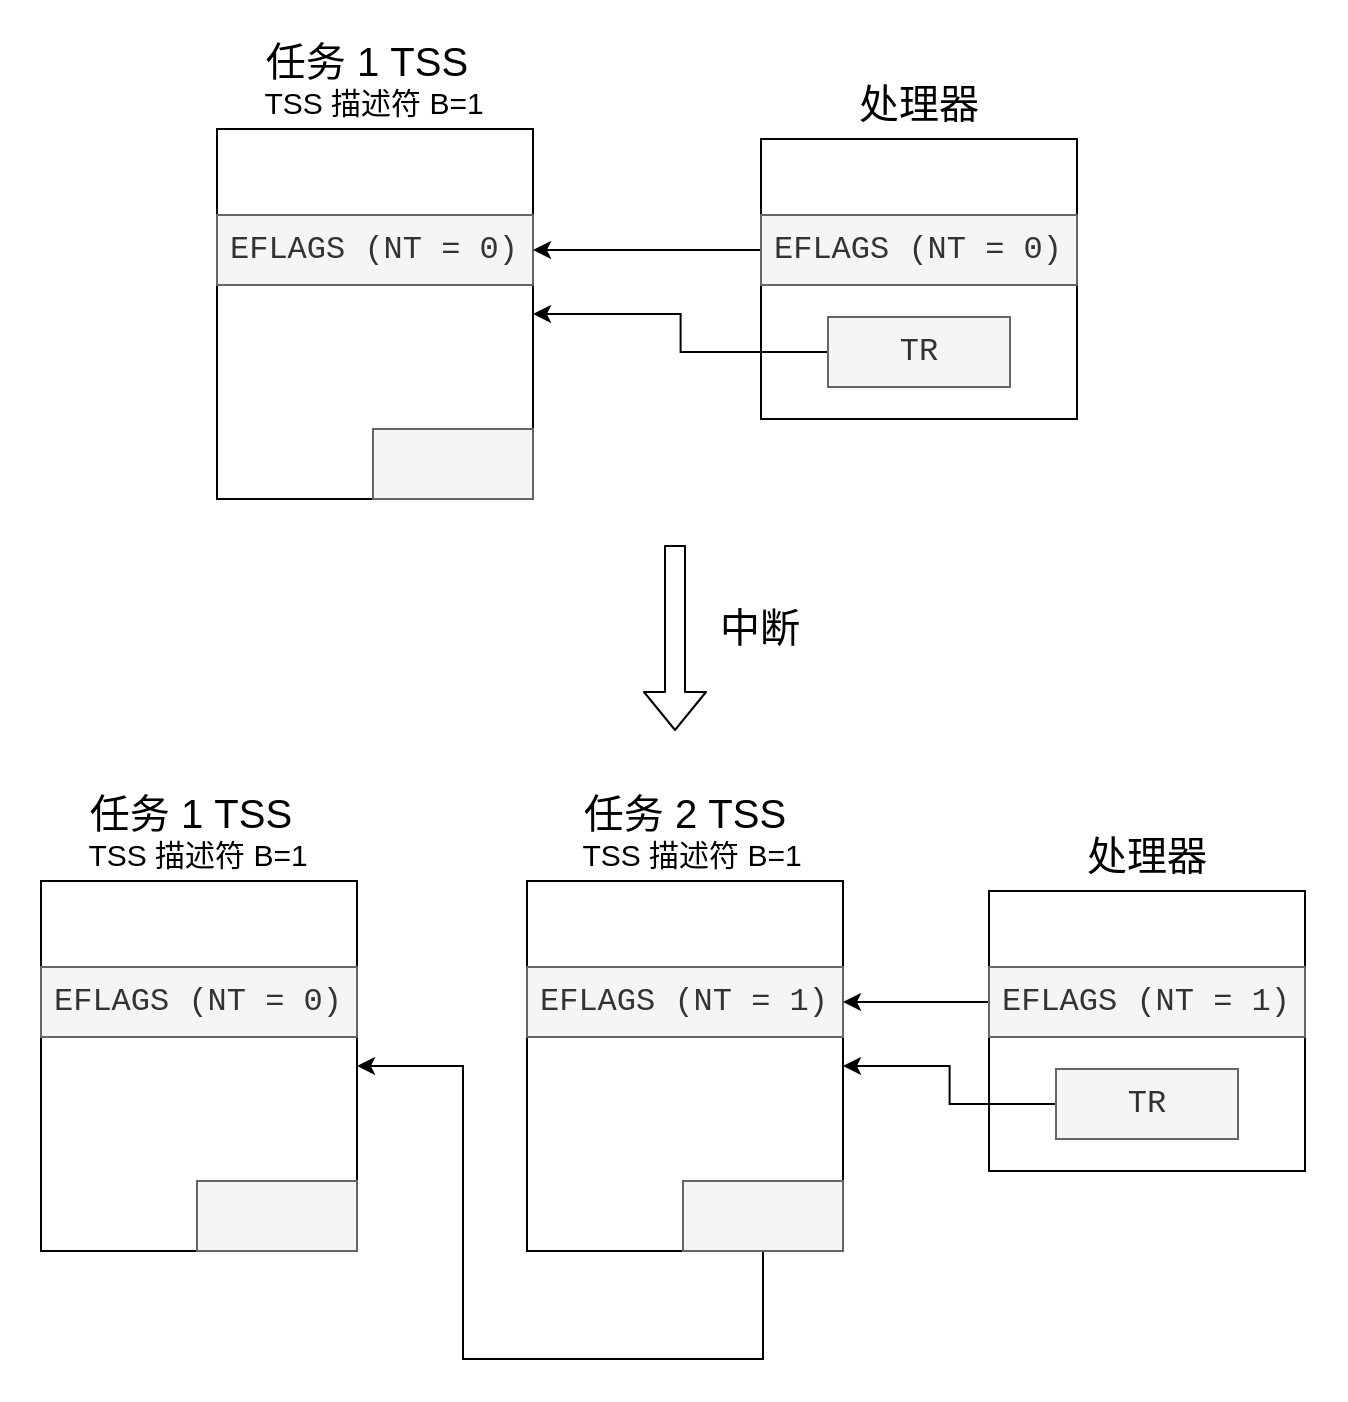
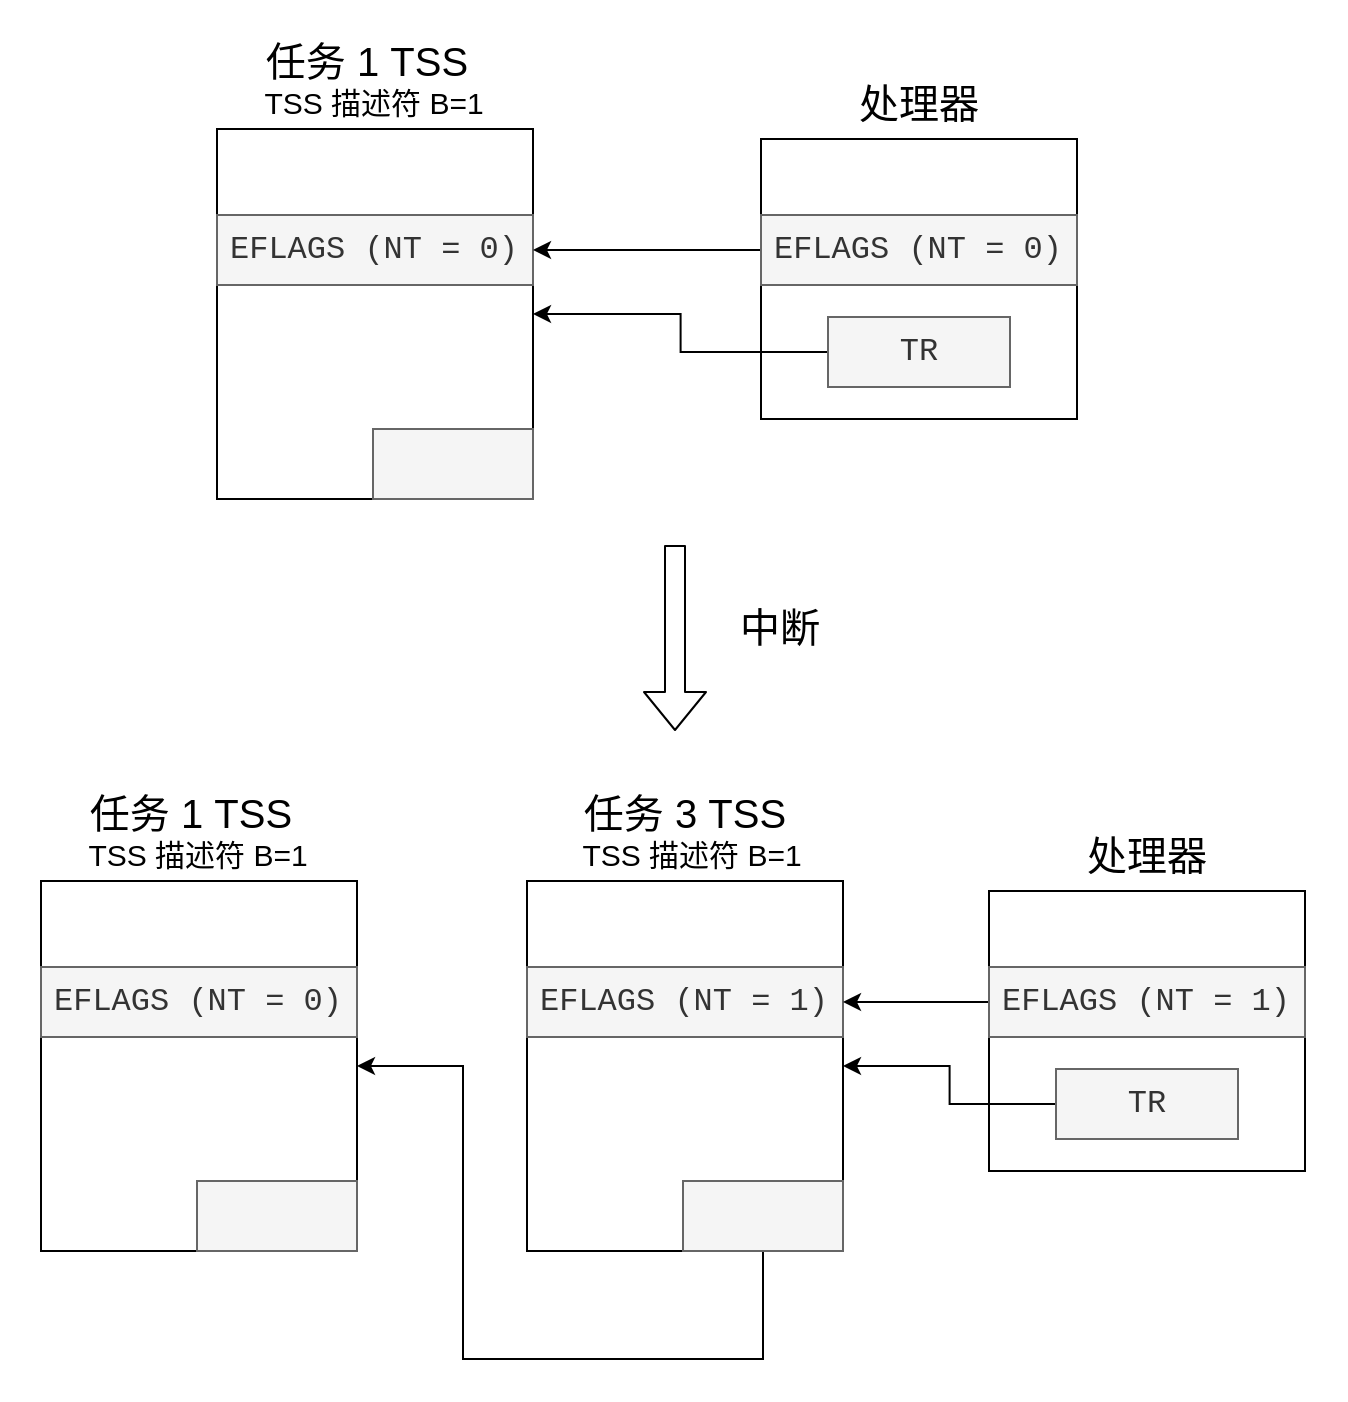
(760, 627) -> (780, 627)
(686, 813) -> (686, 813)
